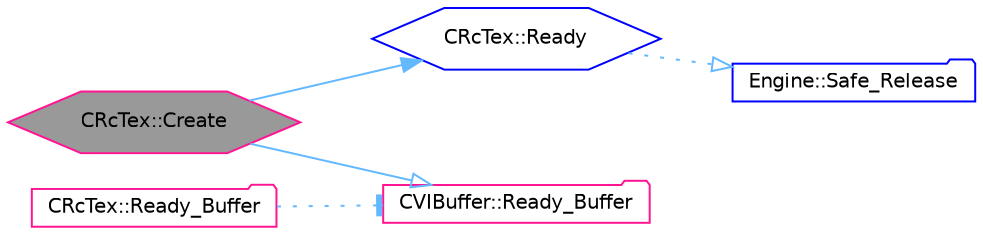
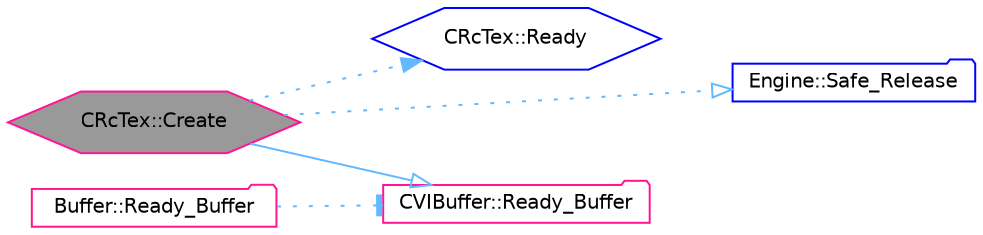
(670, 59) -> (498, 103)
(326, 83) -> (326, 83)
(154, 208) -> (154, 208)
